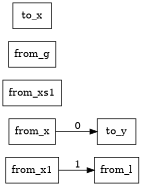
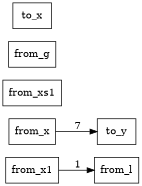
(78, 126) -> (78, 126)
